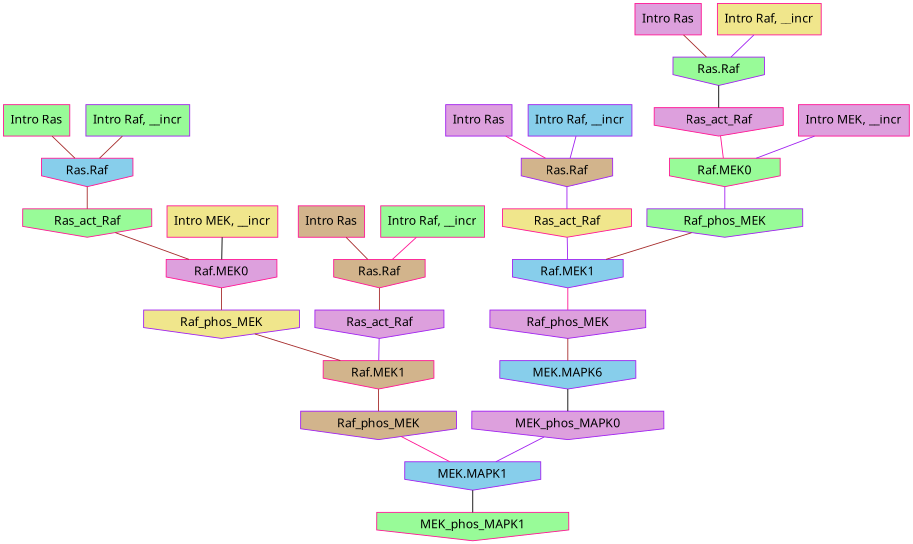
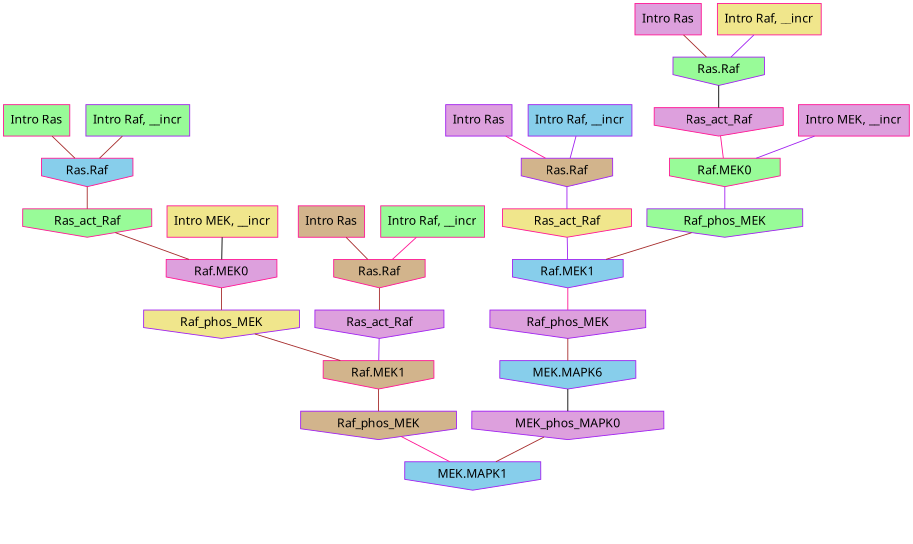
(520, 449) -> (520, 449)
(473, 525) -> none
